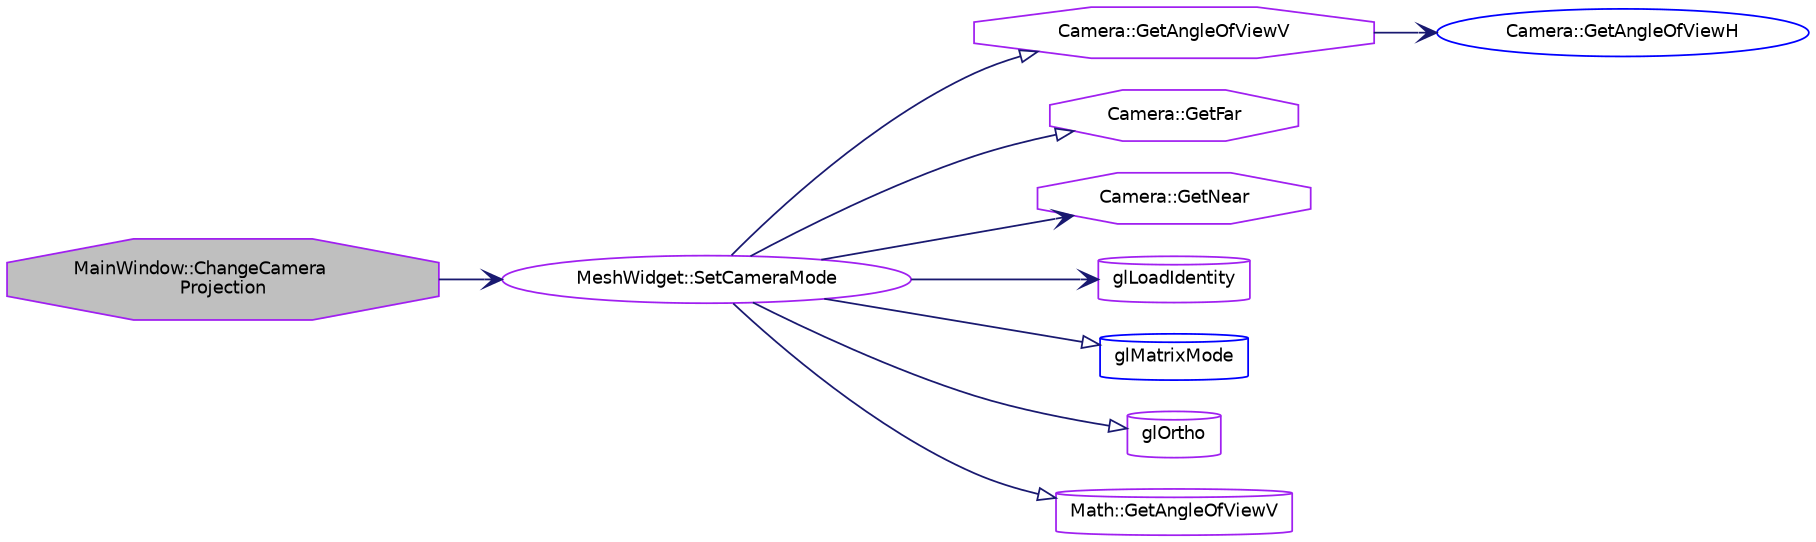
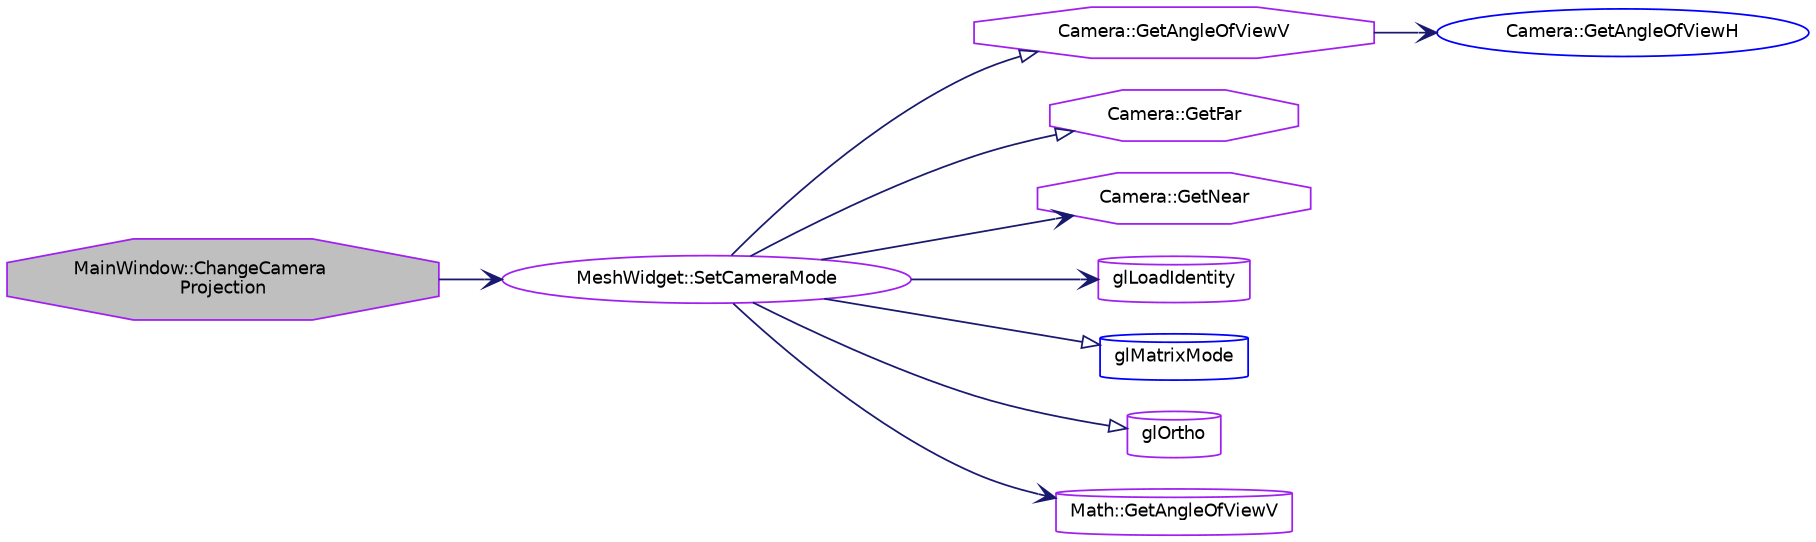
(875, 417) -> (875, 417)
